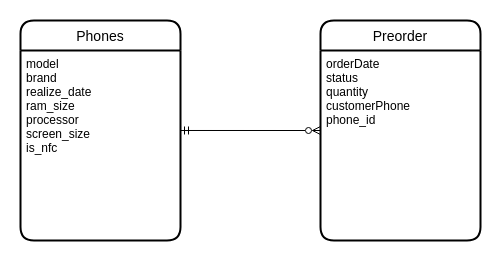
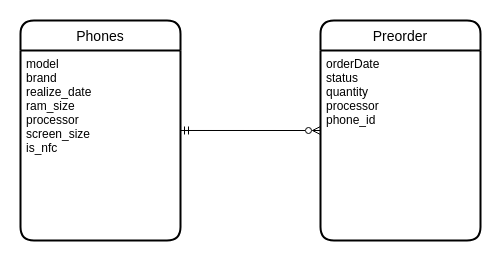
(356, 64) -> (356, 64)
